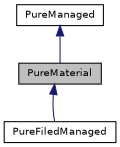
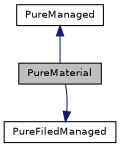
(53, 108) -> (67, 98)
